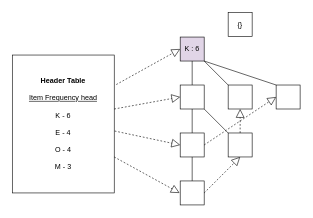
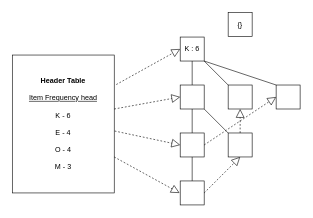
(192, 49) -> (192, 49)
